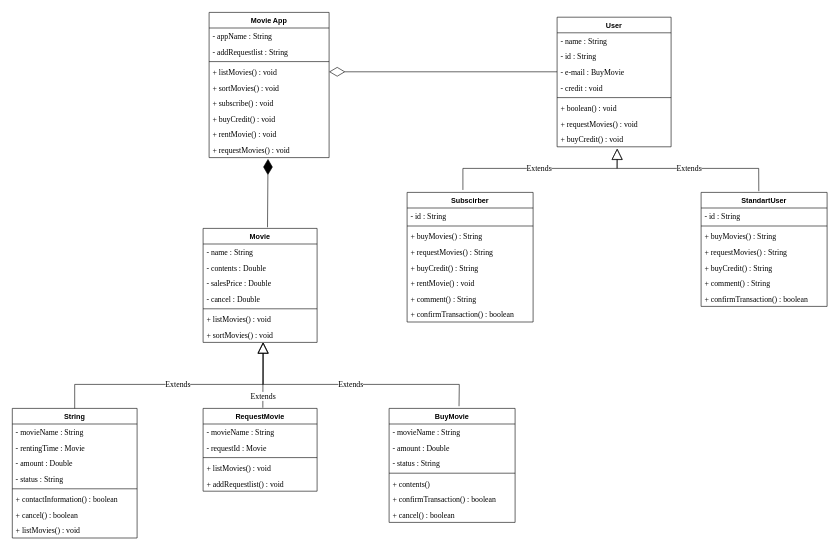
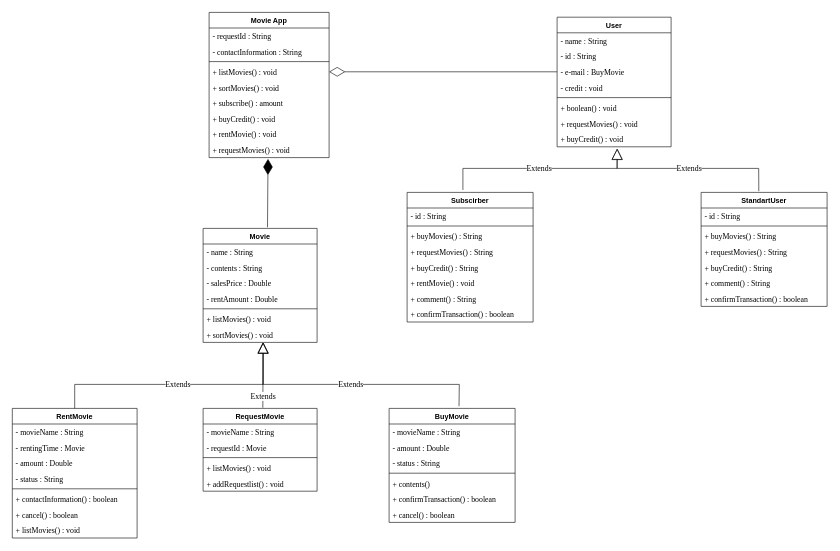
(247, 36) -> (251, 36)
(260, 52) -> (270, 52)
(250, 104) -> (255, 104)
(243, 268) -> (243, 268)
(237, 299) -> (247, 299)
(74, 416) -> (74, 416)
